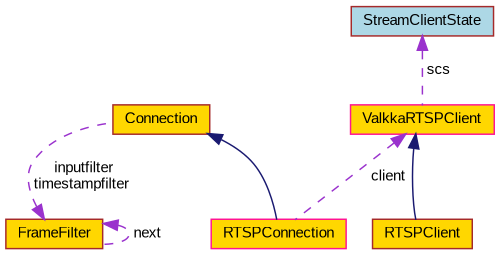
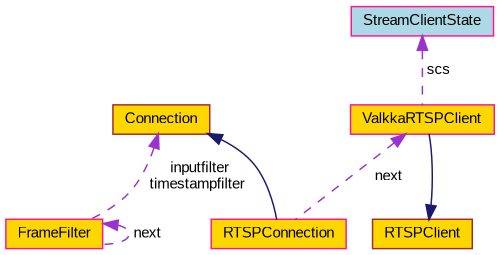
(422, 21) -> (422, 21)
(48, 146) -> (130, 192)
(386, 177) -> (386, 177)
(413, 184) -> (432, 169)
(54, 234) -> (54, 234)
